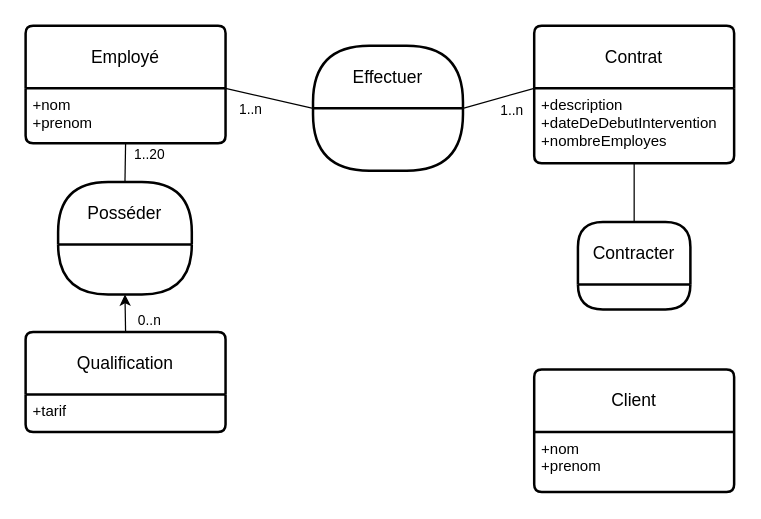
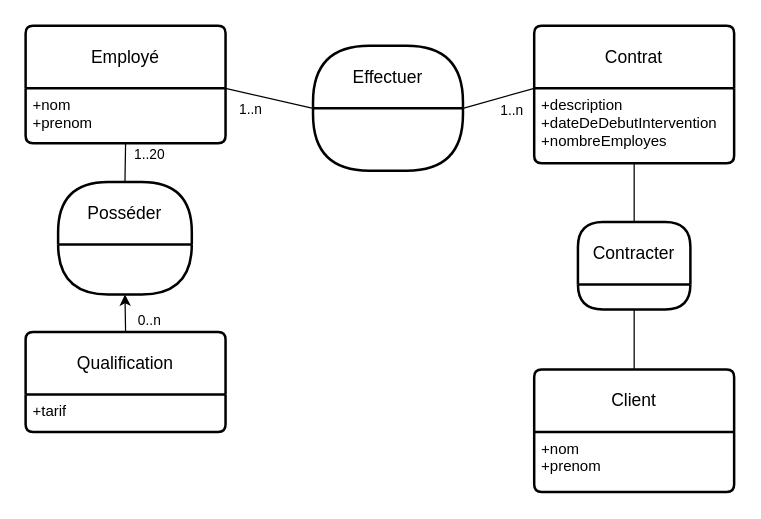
none -> (634, 341)
